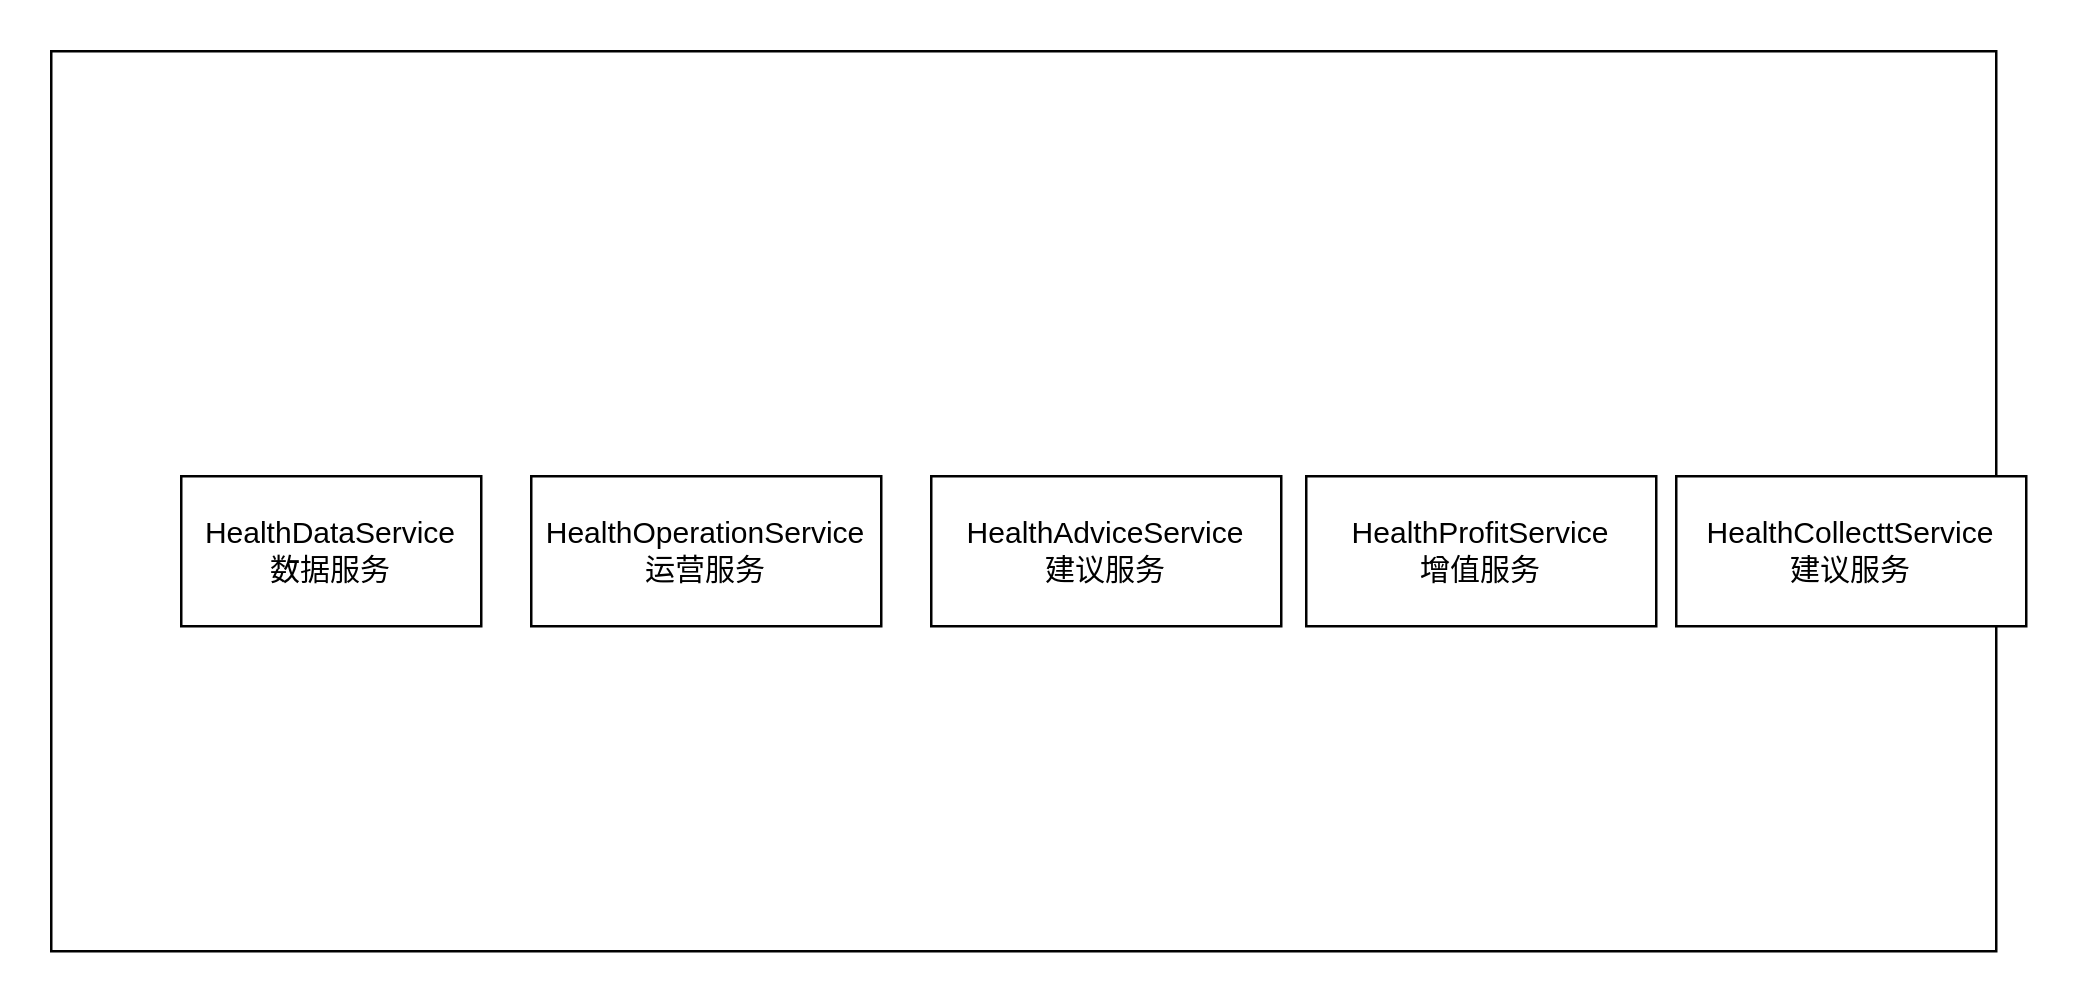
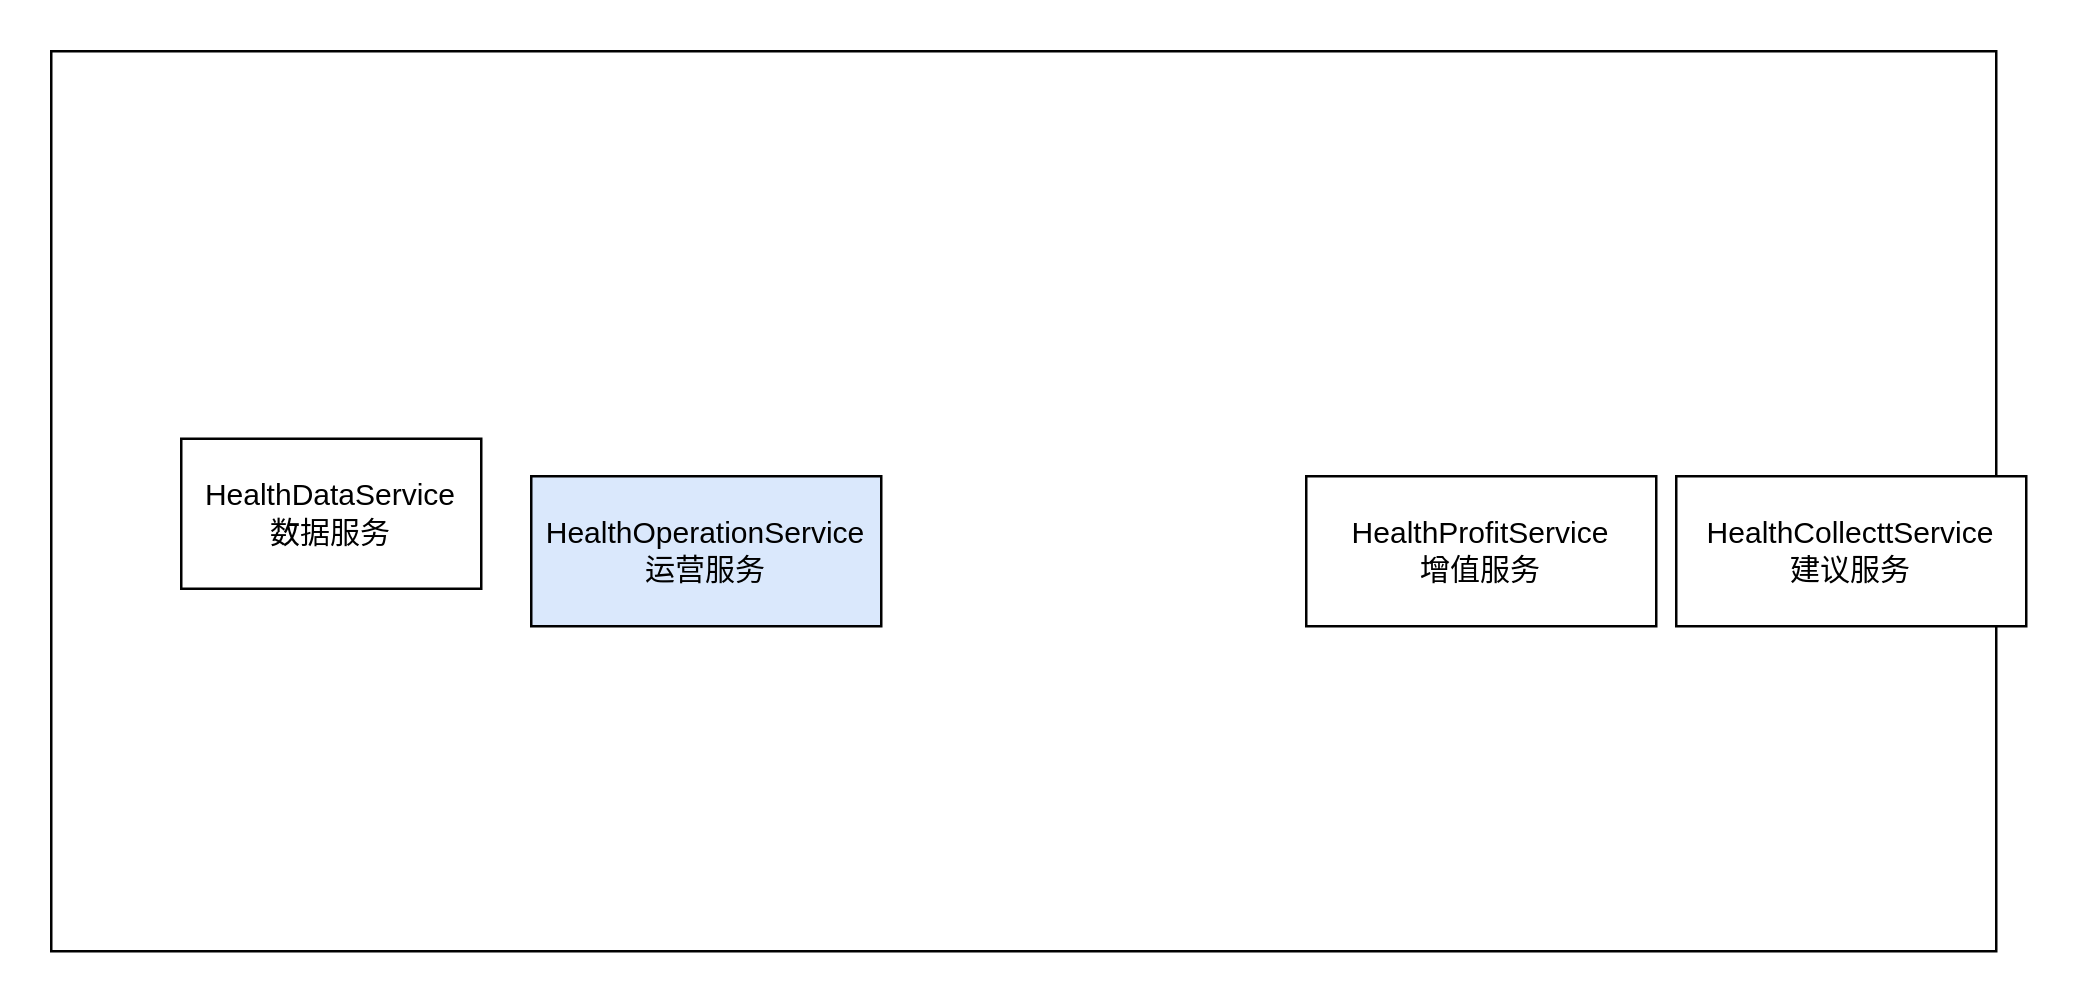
(331, 551) -> (331, 514)
(706, 551) -> (706, 551)
(1106, 551) -> none
